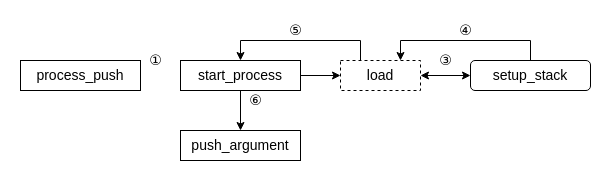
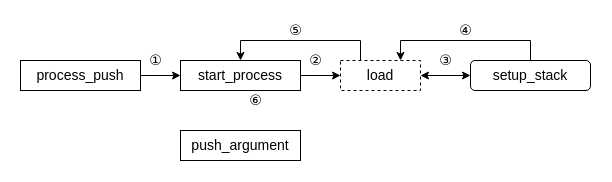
none -> (316, 61)
none -> (157, 76)
(241, 107) -> none
